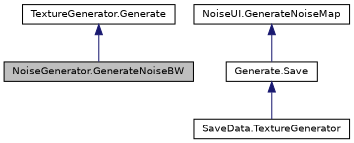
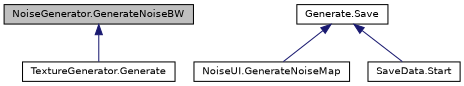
(99, 48) -> (99, 48)
(272, 48) -> (303, 46)
(272, 129) -> (414, 72)
